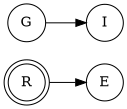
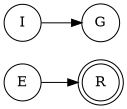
(61, 23) -> (56, 23)
(62, 82) -> (55, 82)
